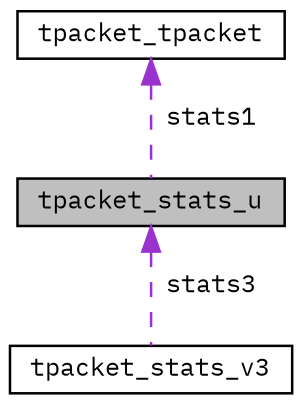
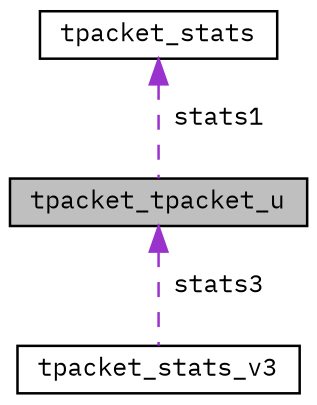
(151, 35) -> (159, 35)
(151, 202) -> (159, 202)
